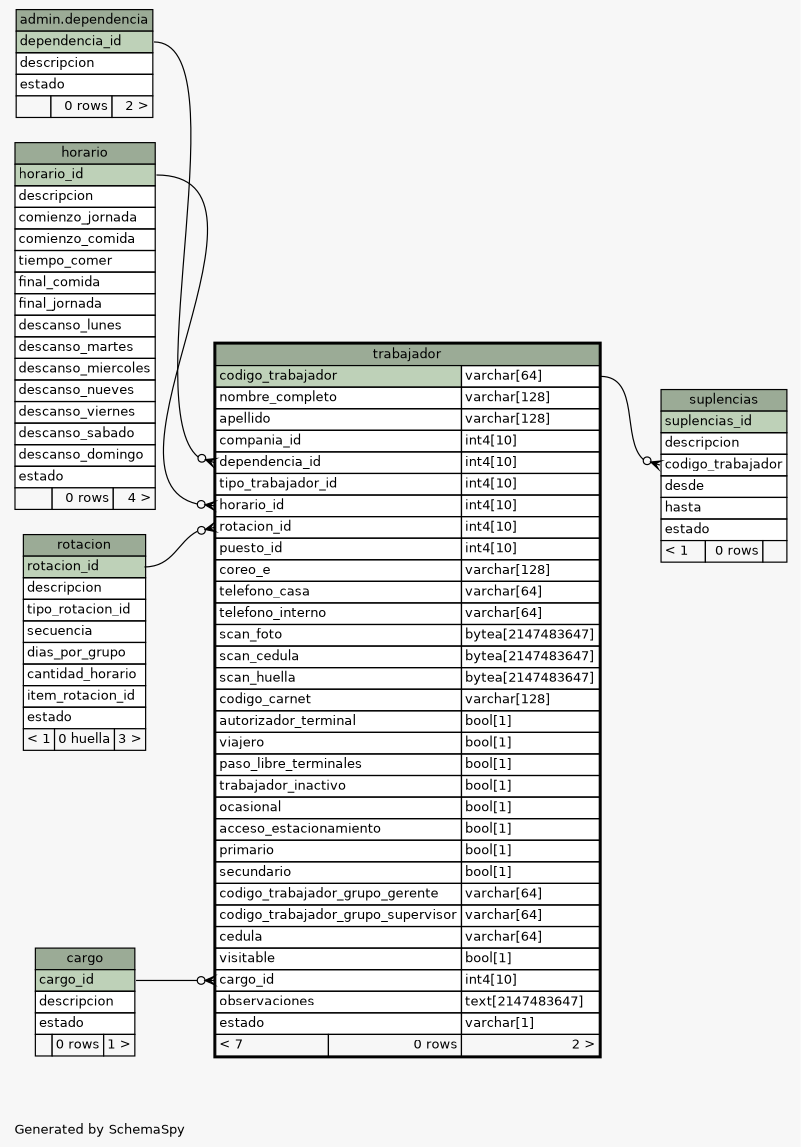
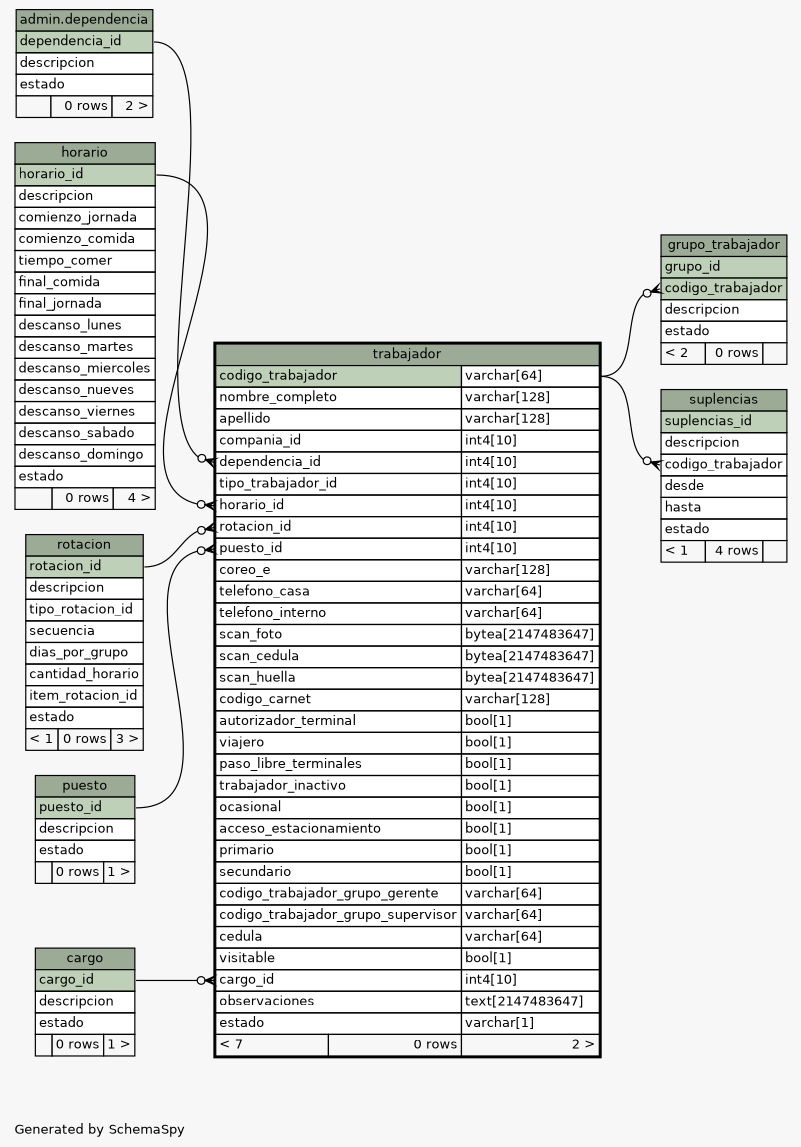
none -> (723, 300)
(737, 551) -> (737, 551)
(85, 739) -> (85, 739)
none -> (85, 829)
